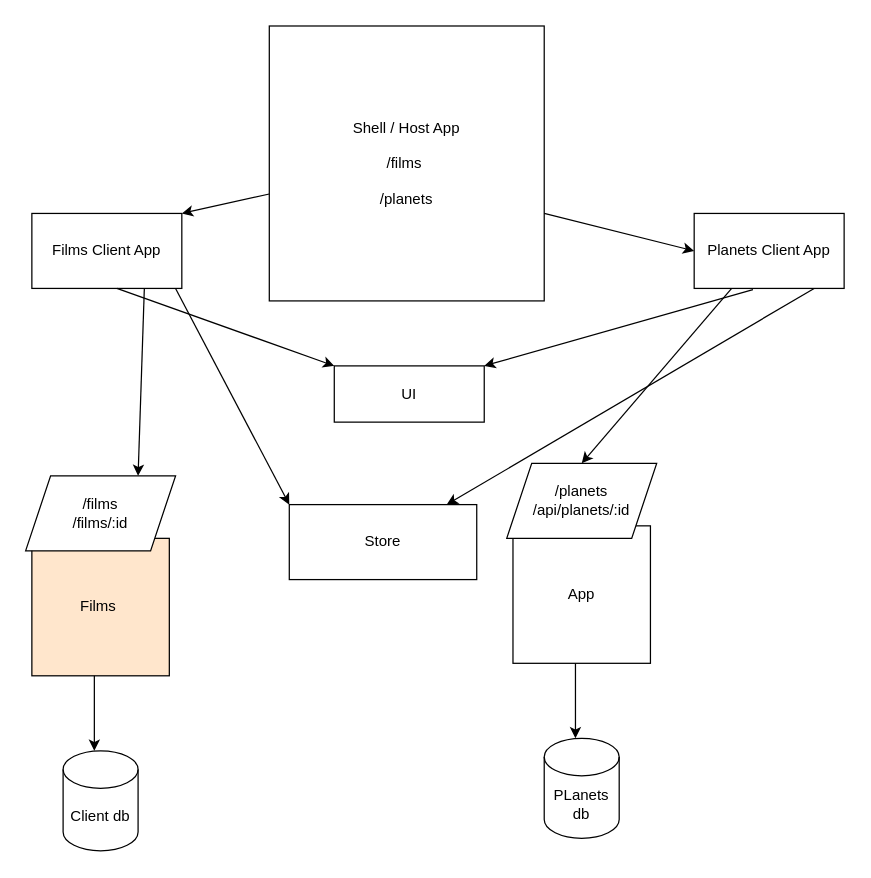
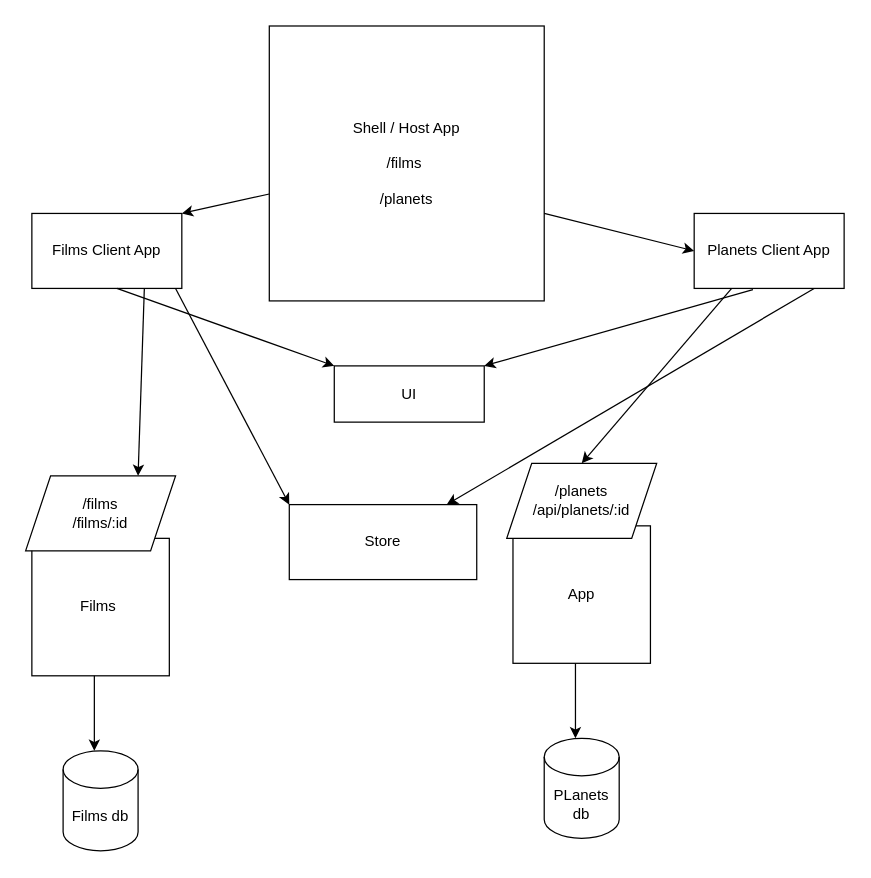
(101, 607) -> (101, 607)
(101, 817) -> (101, 817)
